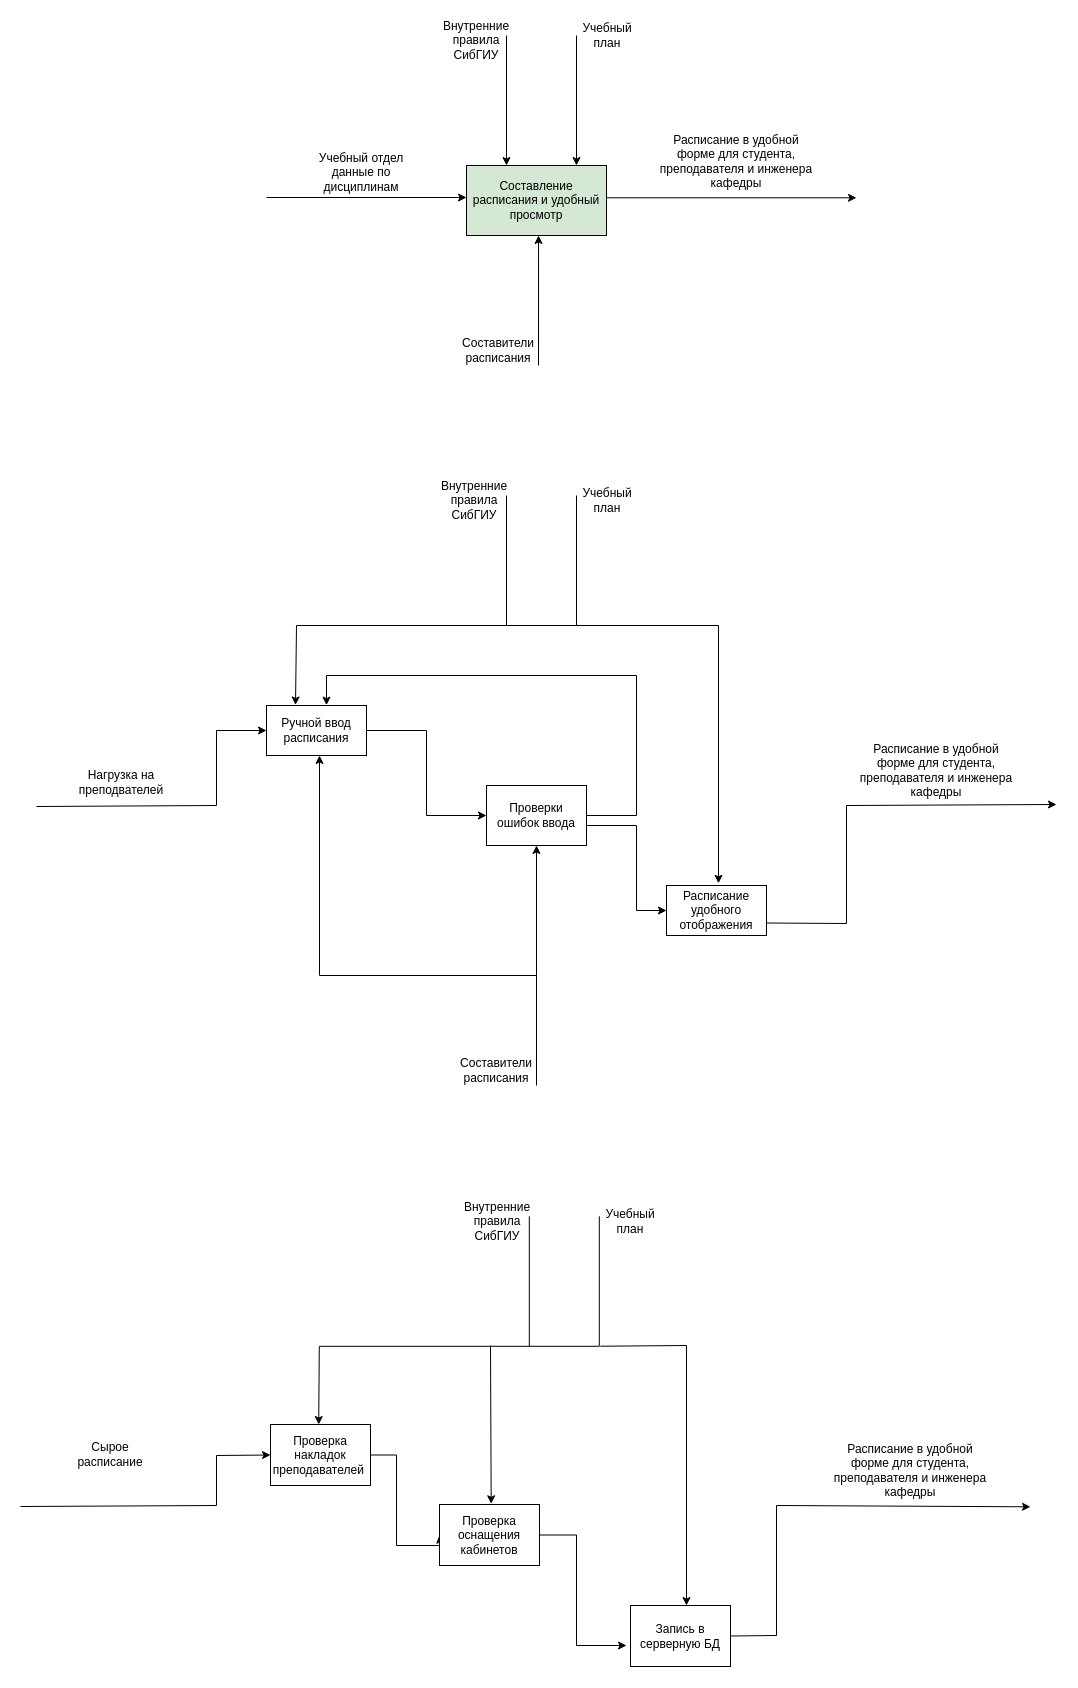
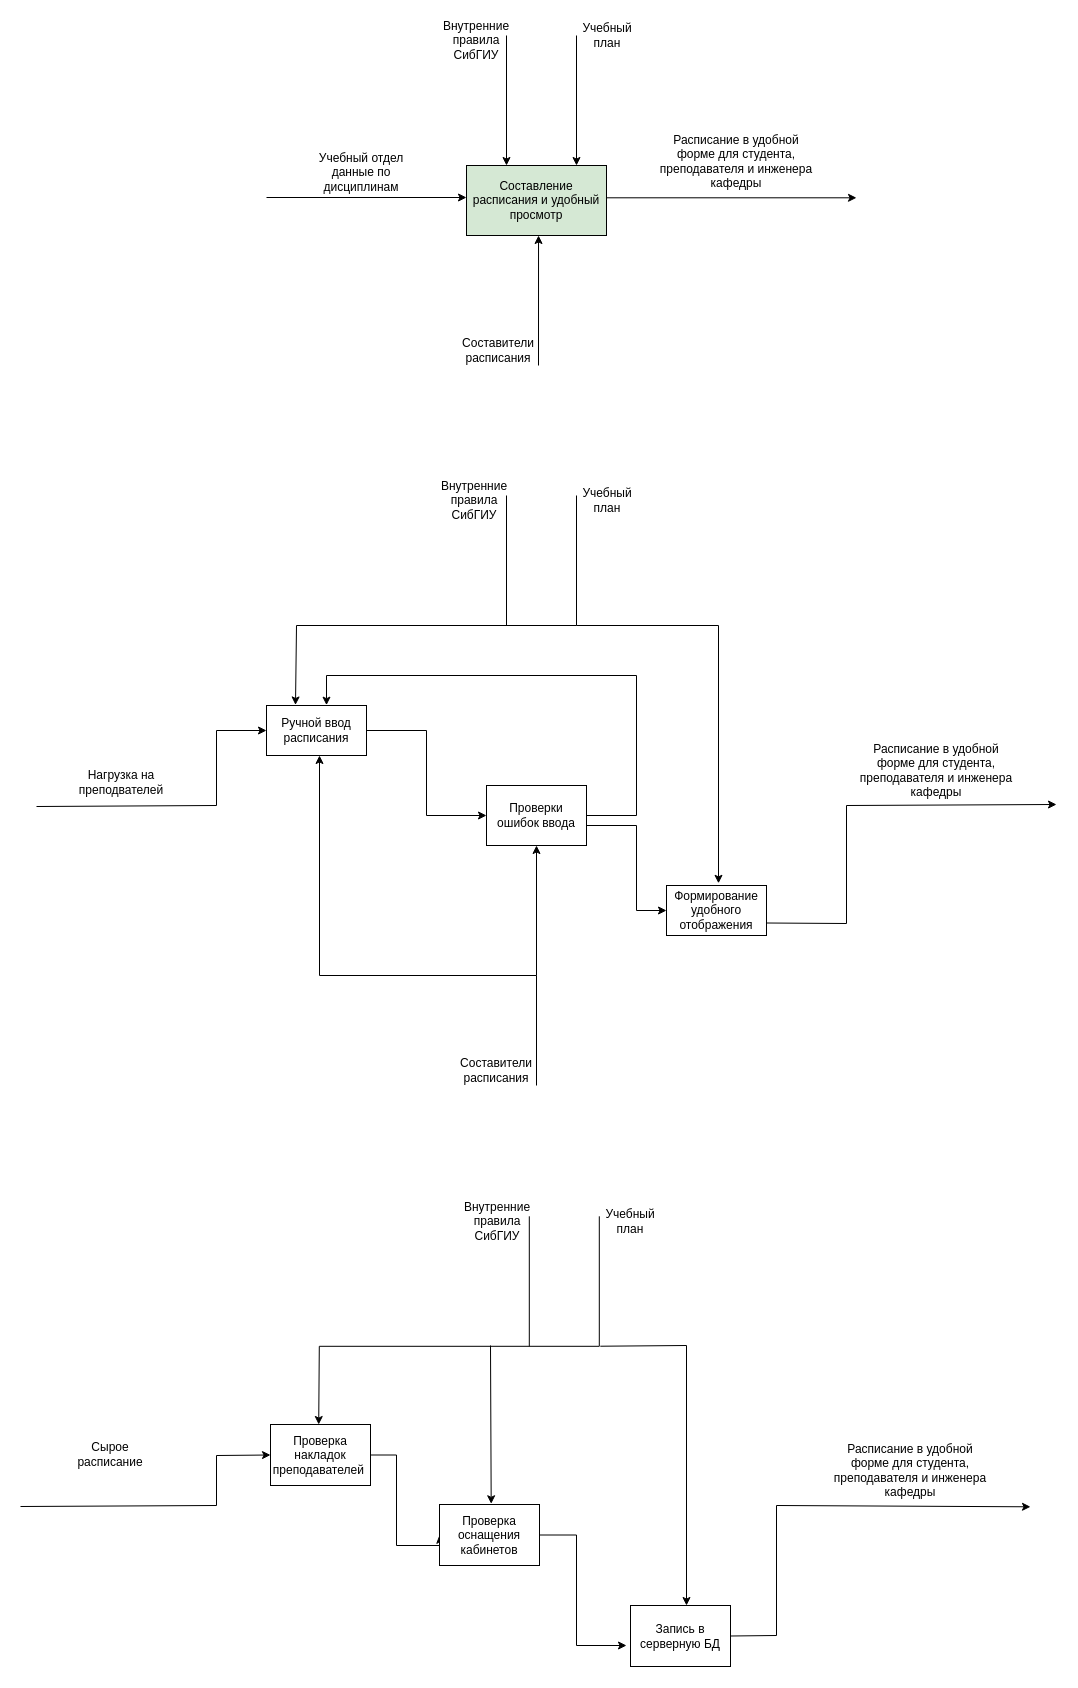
(717, 911) -> (717, 911)
